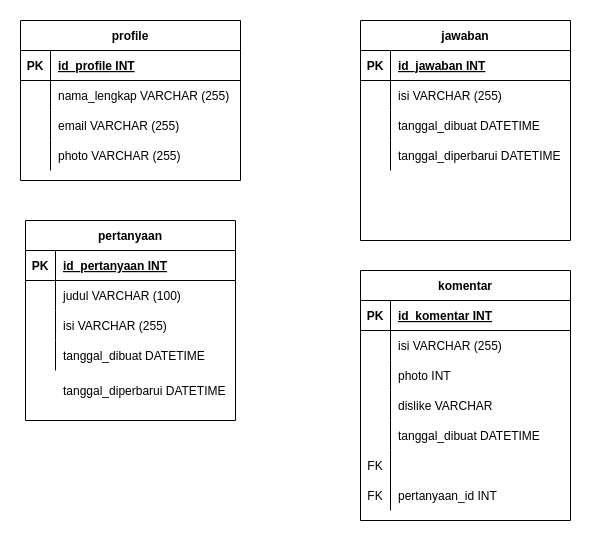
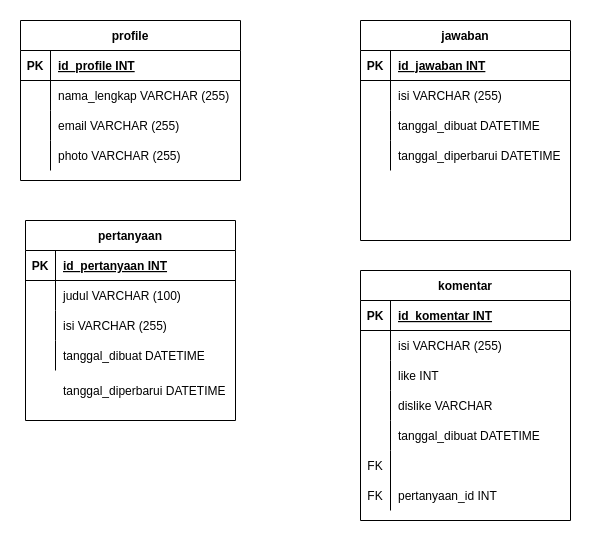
(427, 376) -> (420, 376)
